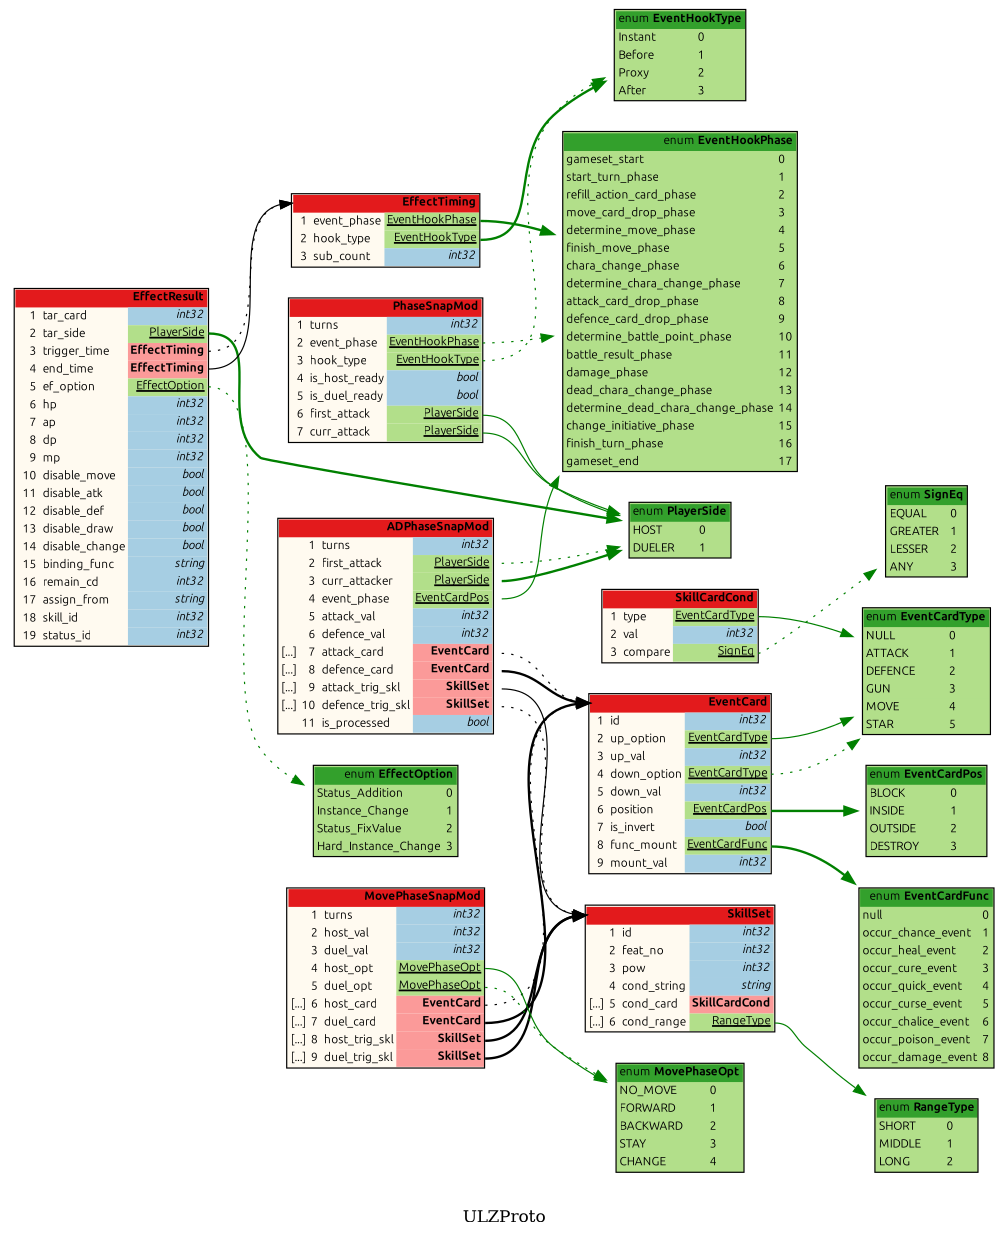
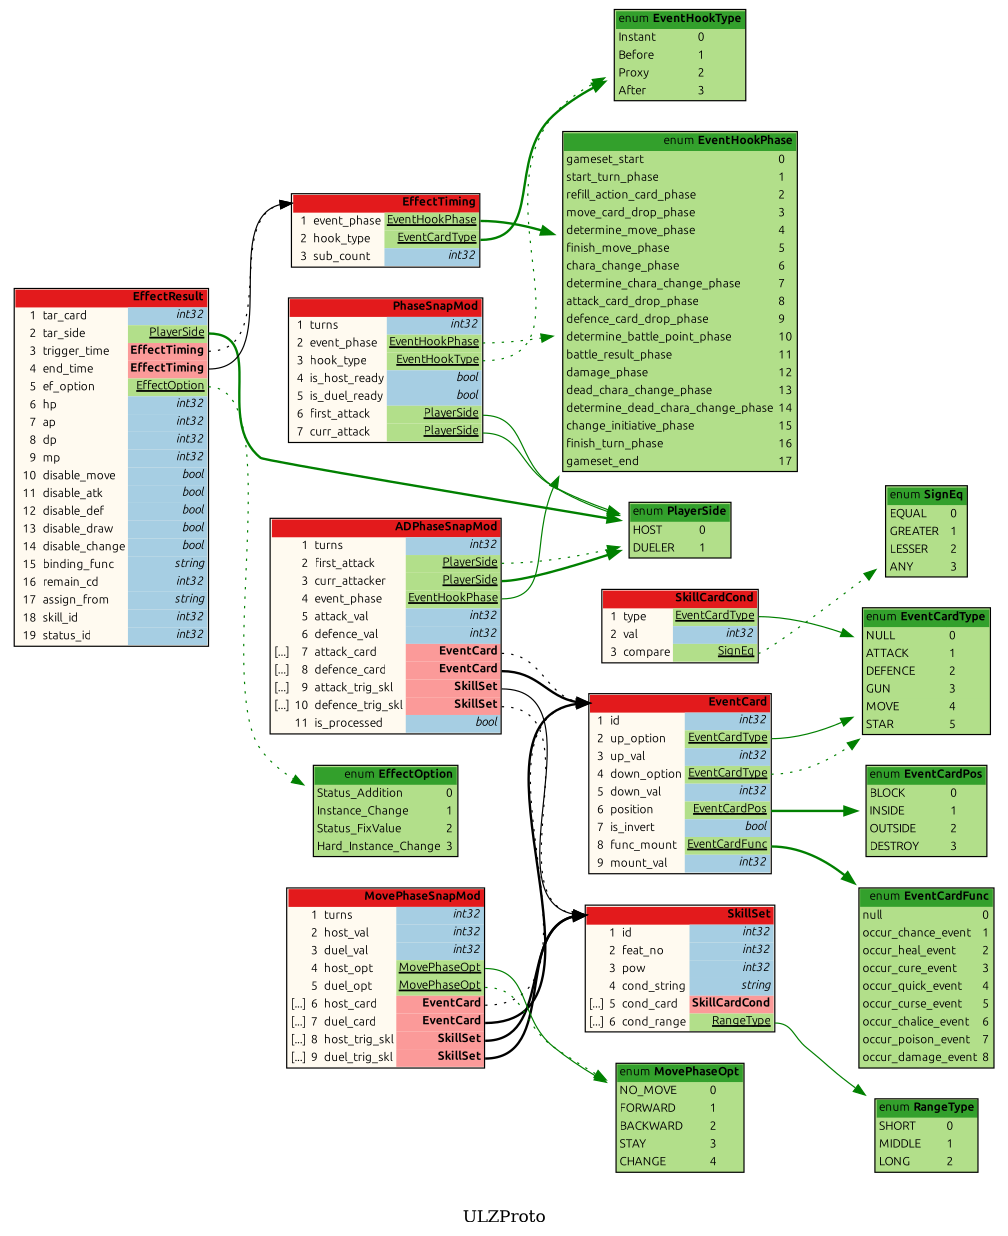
(435, 238) -> (437, 238)
(453, 598) -> (453, 598)
